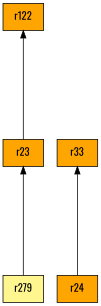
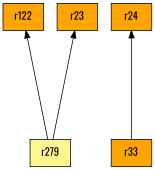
(23, 89) -> (38, 89)
(77, 225) -> (131, 89)
